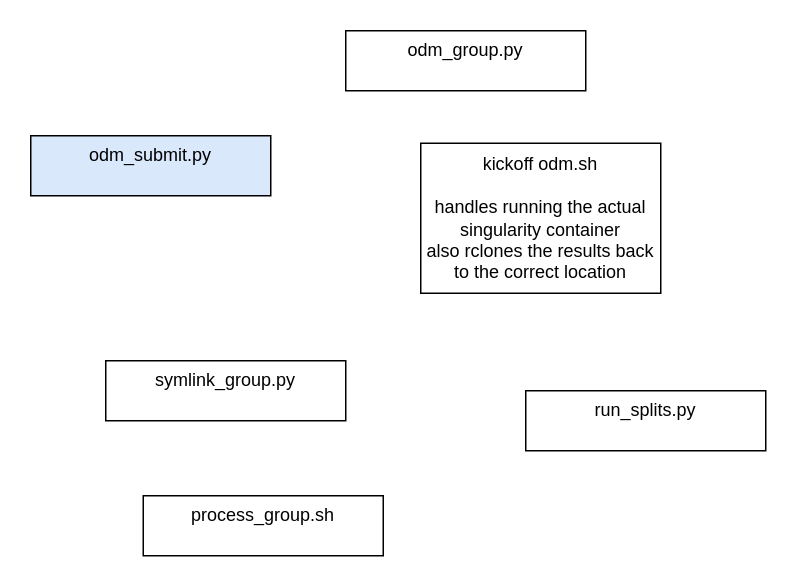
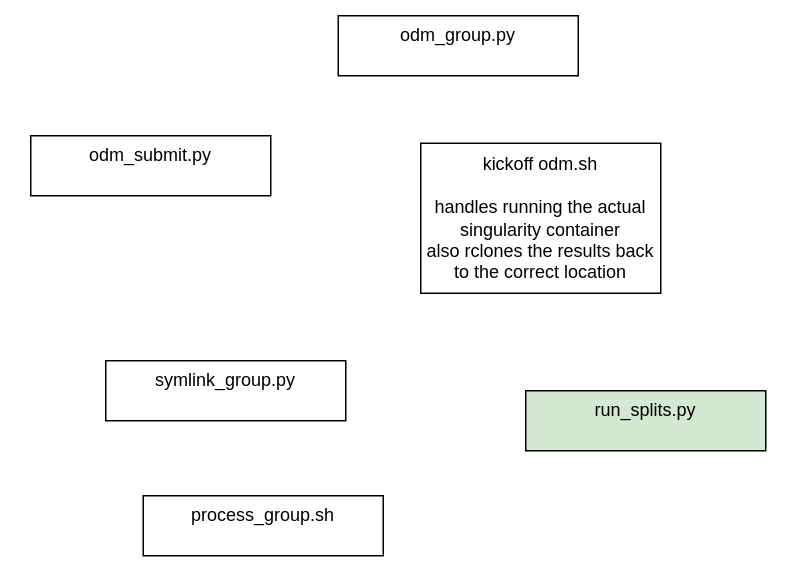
(466, 61) -> (458, 46)
(151, 166) -> (151, 166)
(646, 421) -> (646, 421)
